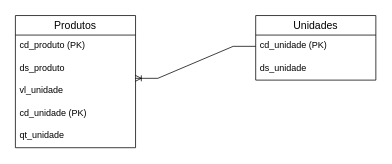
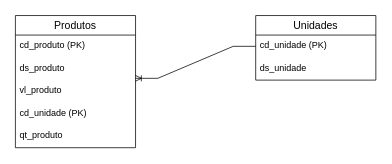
(42, 90) -> (44, 90)
(44, 135) -> (45, 135)
